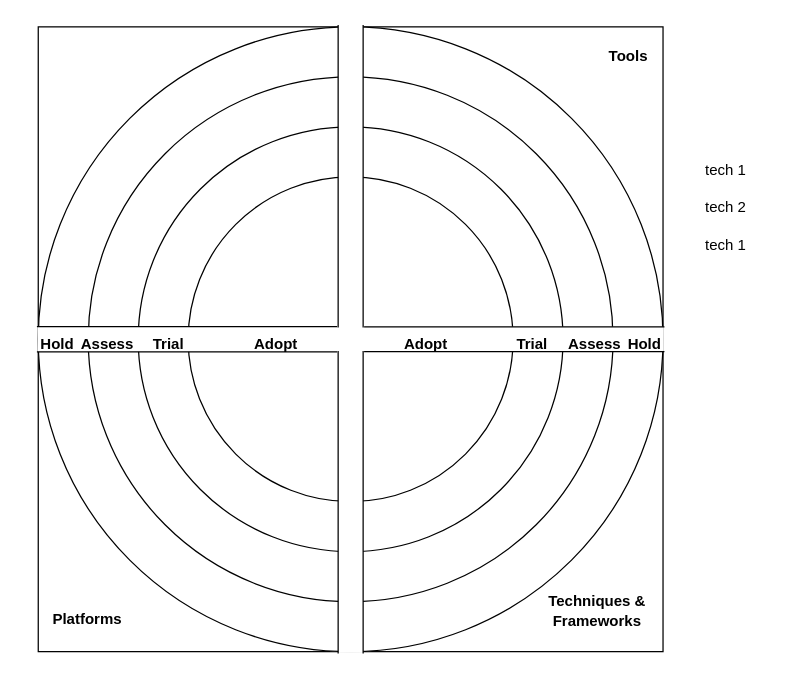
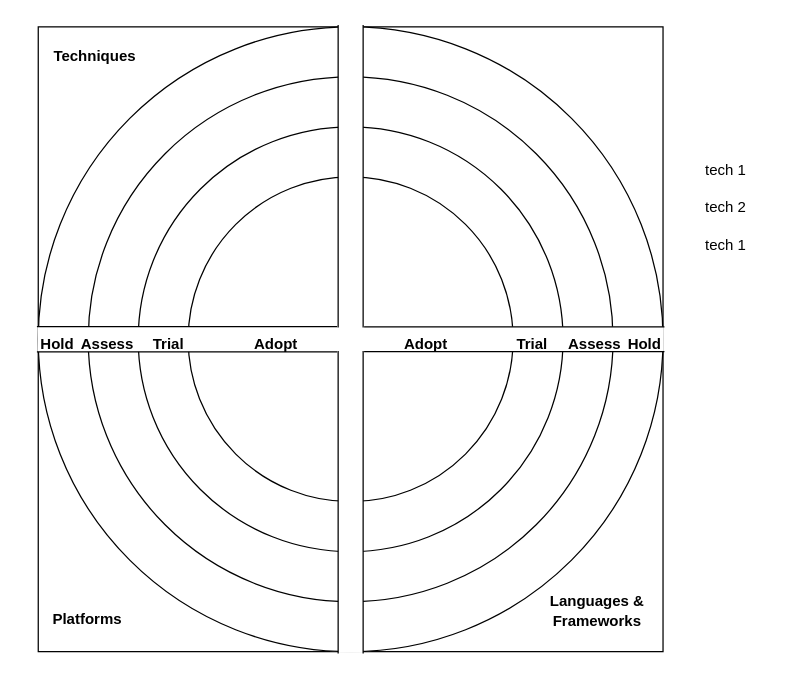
none -> (94, 52)
(628, 52) -> none
(598, 608) -> (598, 608)
